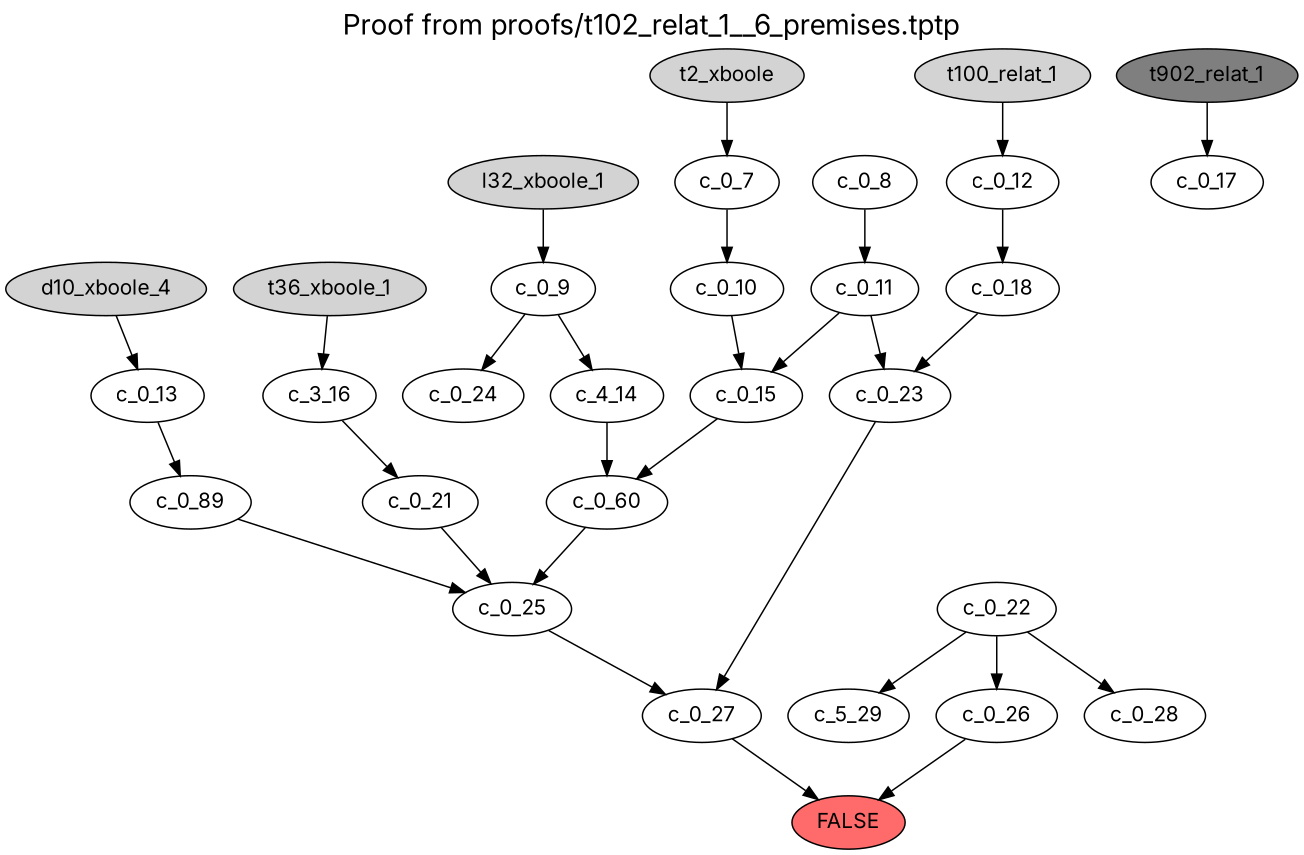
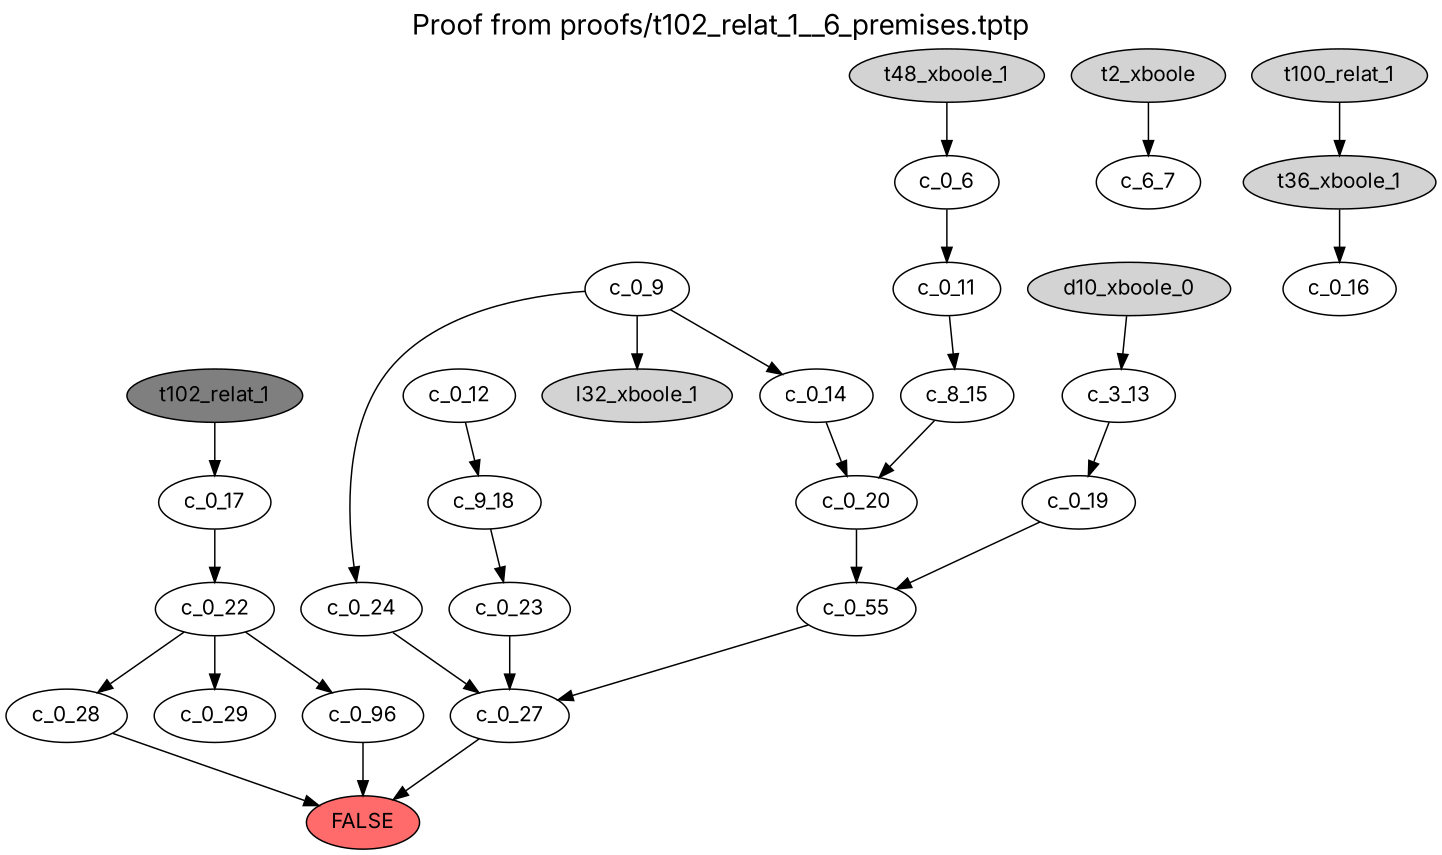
none -> (947, 76)
(1207, 76) -> (215, 396)
(1003, 122) -> (1340, 122)
(727, 182) -> (1148, 182)
(865, 182) -> (947, 182)
(543, 228) -> (637, 335)
(106, 289) -> (1129, 289)
(727, 289) -> none
(1003, 289) -> (485, 502)
(876, 335) -> none
(148, 396) -> (1119, 396)
(319, 396) -> (1340, 289)
(607, 396) -> (816, 396)
(746, 396) -> (957, 396)
(191, 502) -> (1079, 502)
(420, 502) -> none
(607, 502) -> (856, 502)
none -> (215, 548)
(512, 609) -> (856, 609)
none -> (430, 658)
(849, 716) -> (215, 716)
(997, 716) -> (363, 716)
none -> (209, 767)
